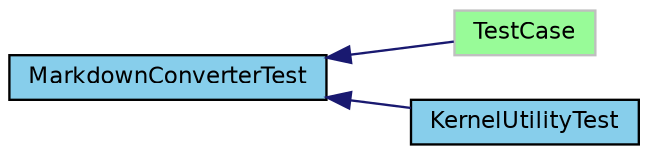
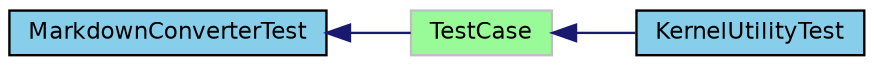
(380, 104) -> (606, 33)
